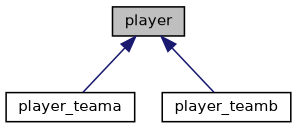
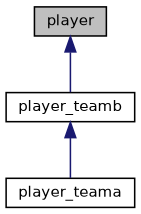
(104, 70) -> (70, 158)
